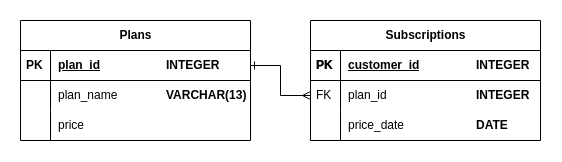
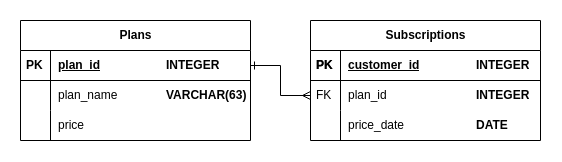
(203, 96) -> (203, 96)
